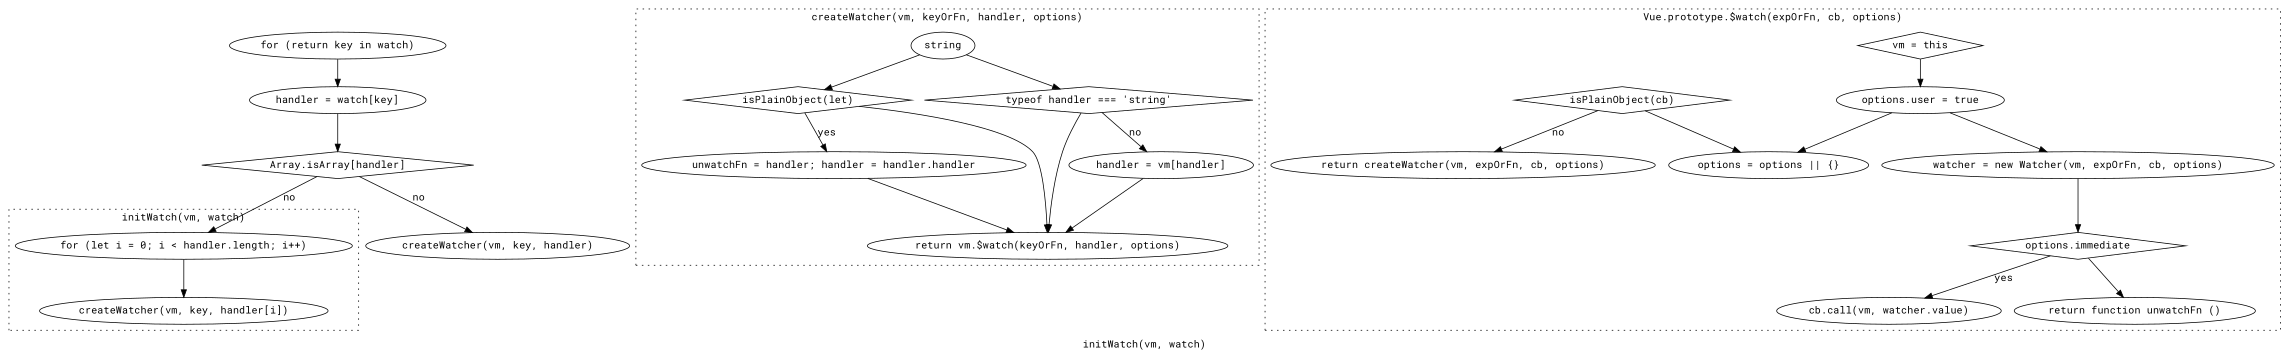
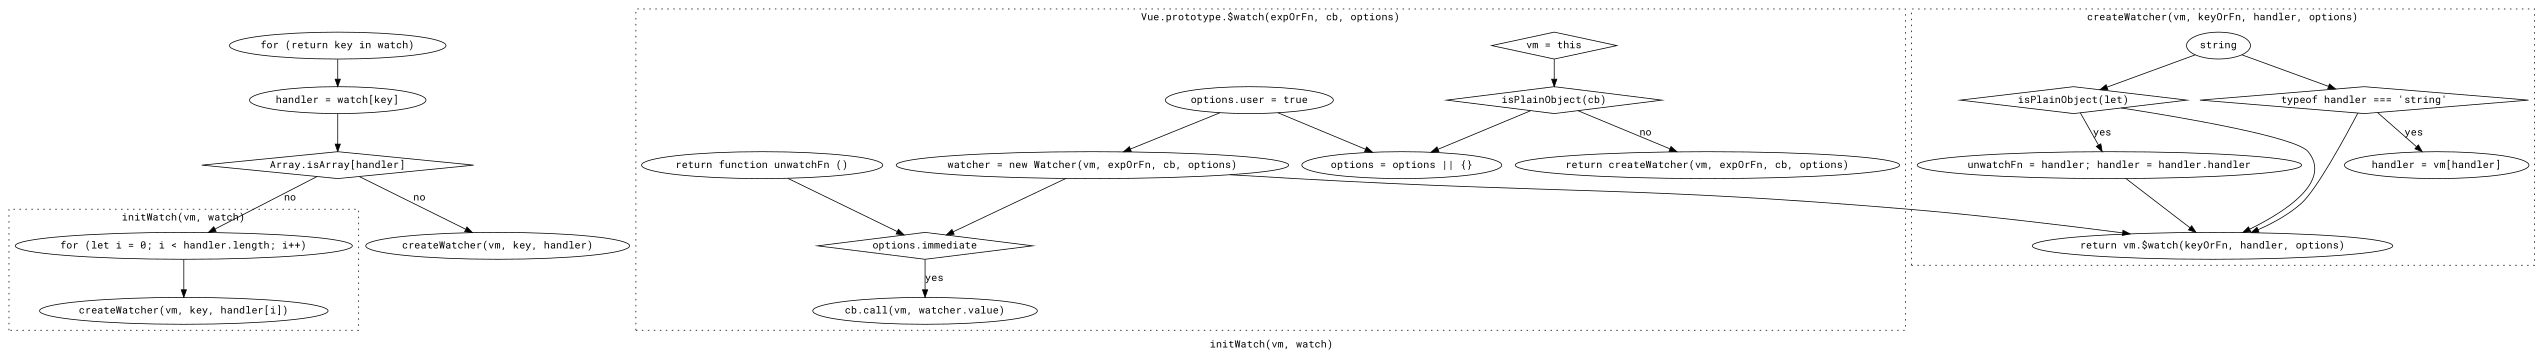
(1920, 69) -> (1554, 69)
(1135, 133) -> (2414, 133)
(1108, 203) -> (1677, 194)
(2103, 275) -> (843, 205)
